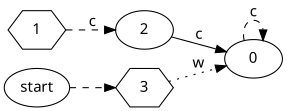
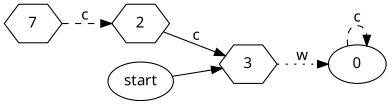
(37, 30) -> (33, 24)
(144, 30) -> (141, 24)
(194, 43) -> (189, 42)
(87, 88) -> (192, 73)
